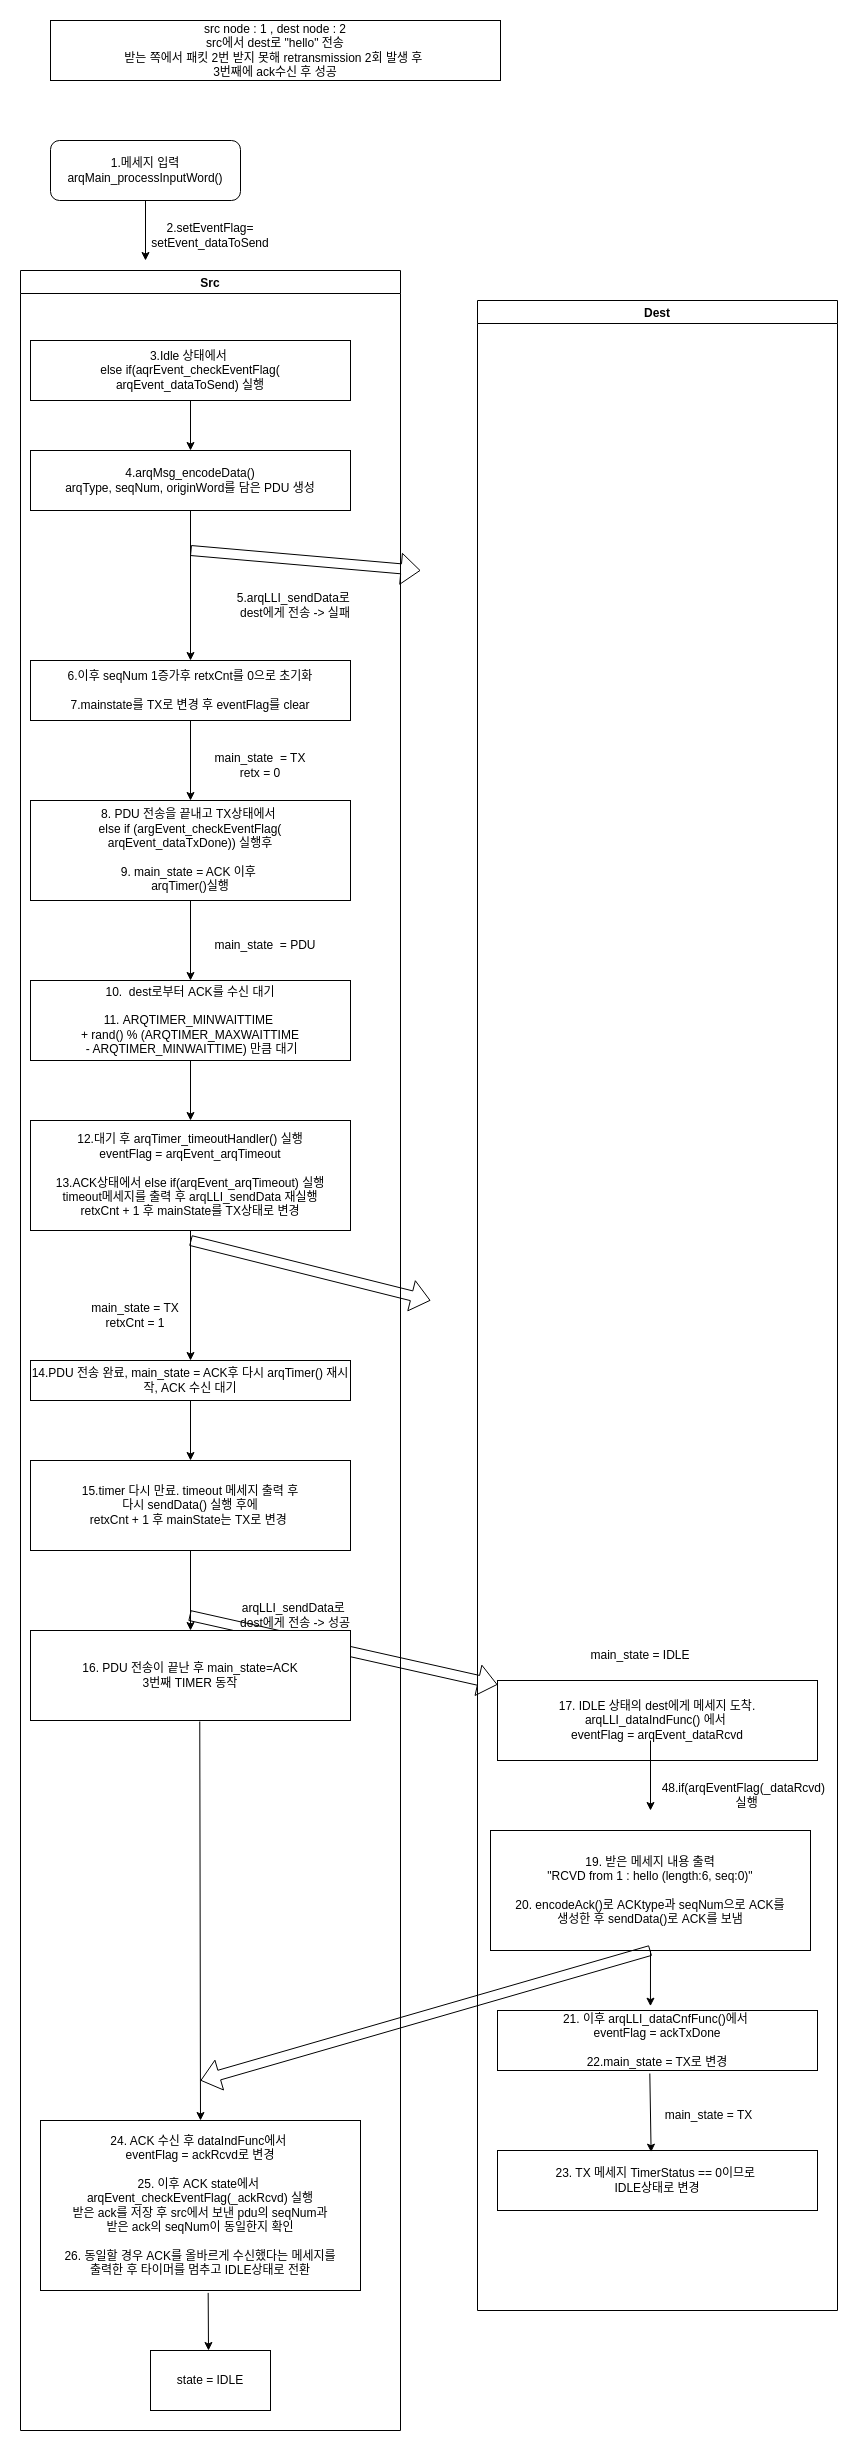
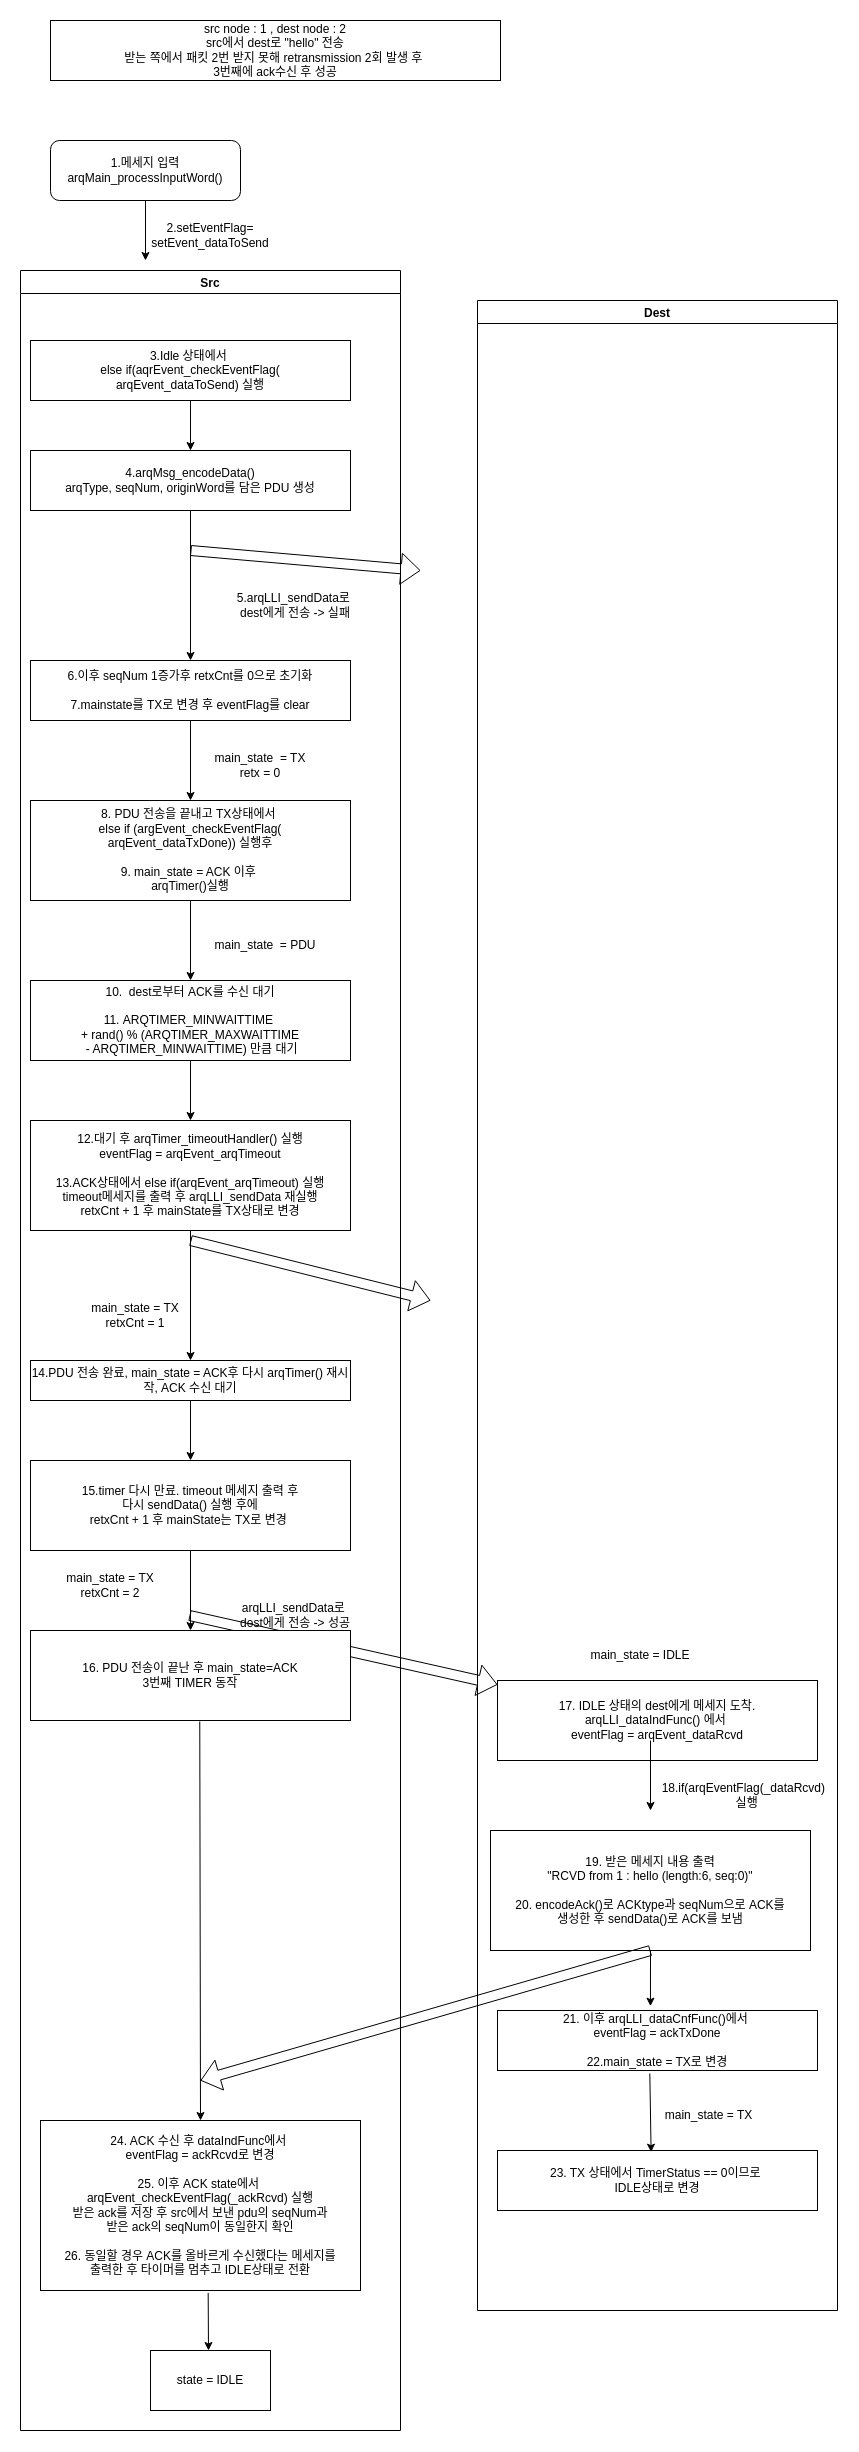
none -> (111, 1586)
(746, 1796) -> (746, 1796)
(658, 2181) -> (658, 2181)
